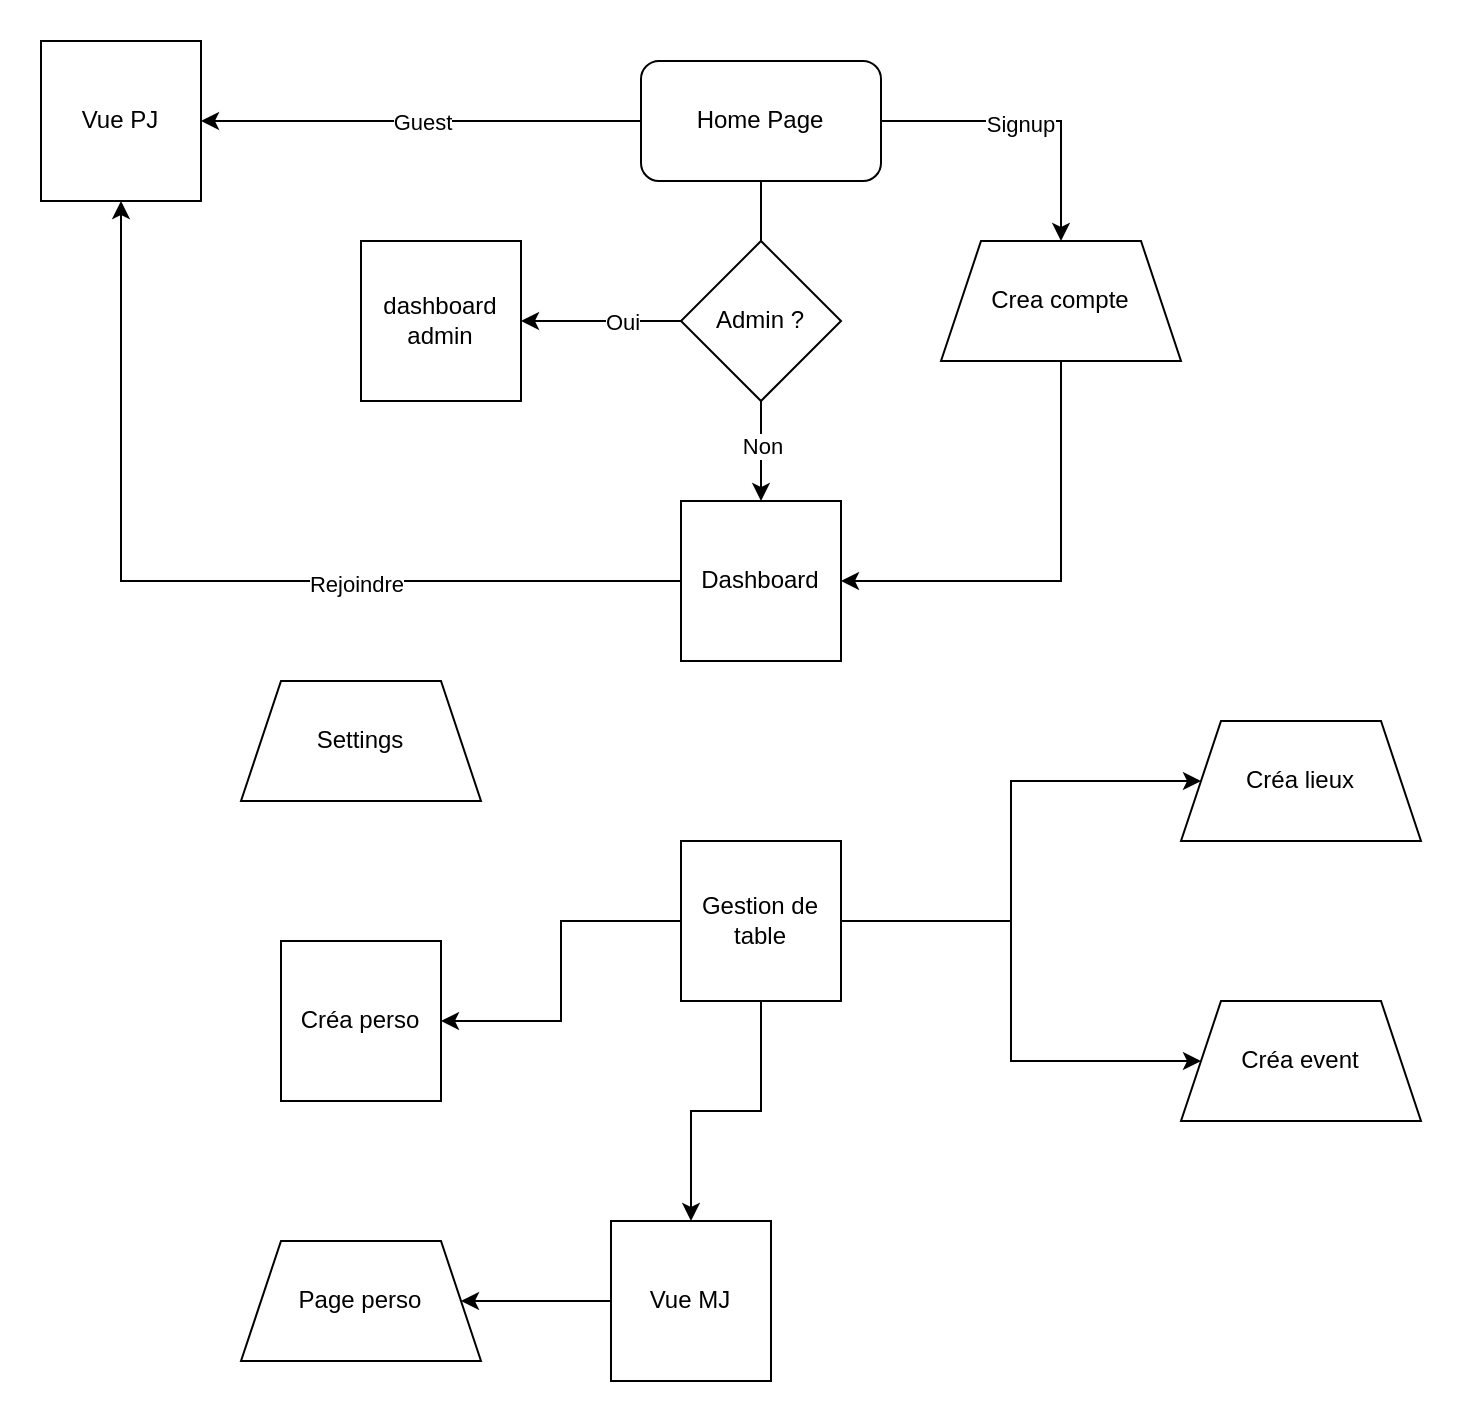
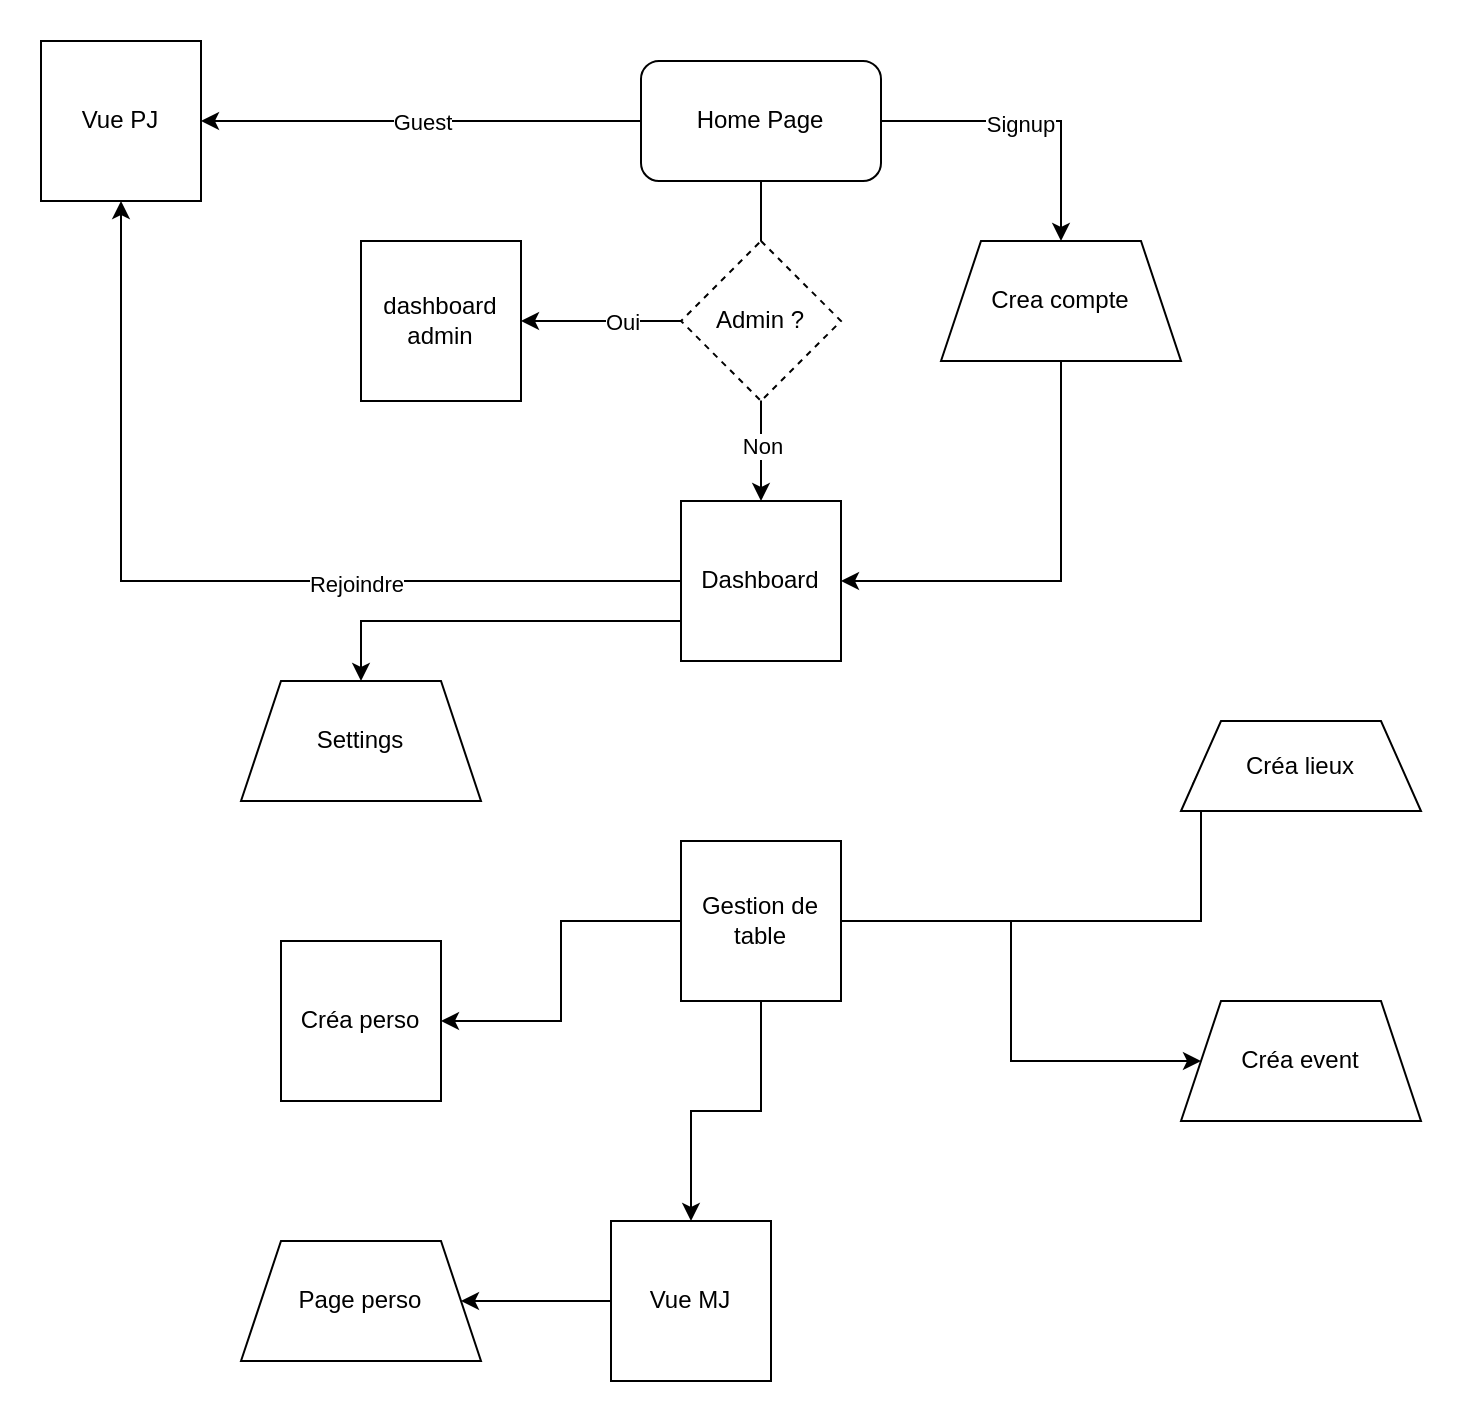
(761, 321) -> (761, 321)
none -> (498, 621)
(1301, 781) -> (1301, 766)
